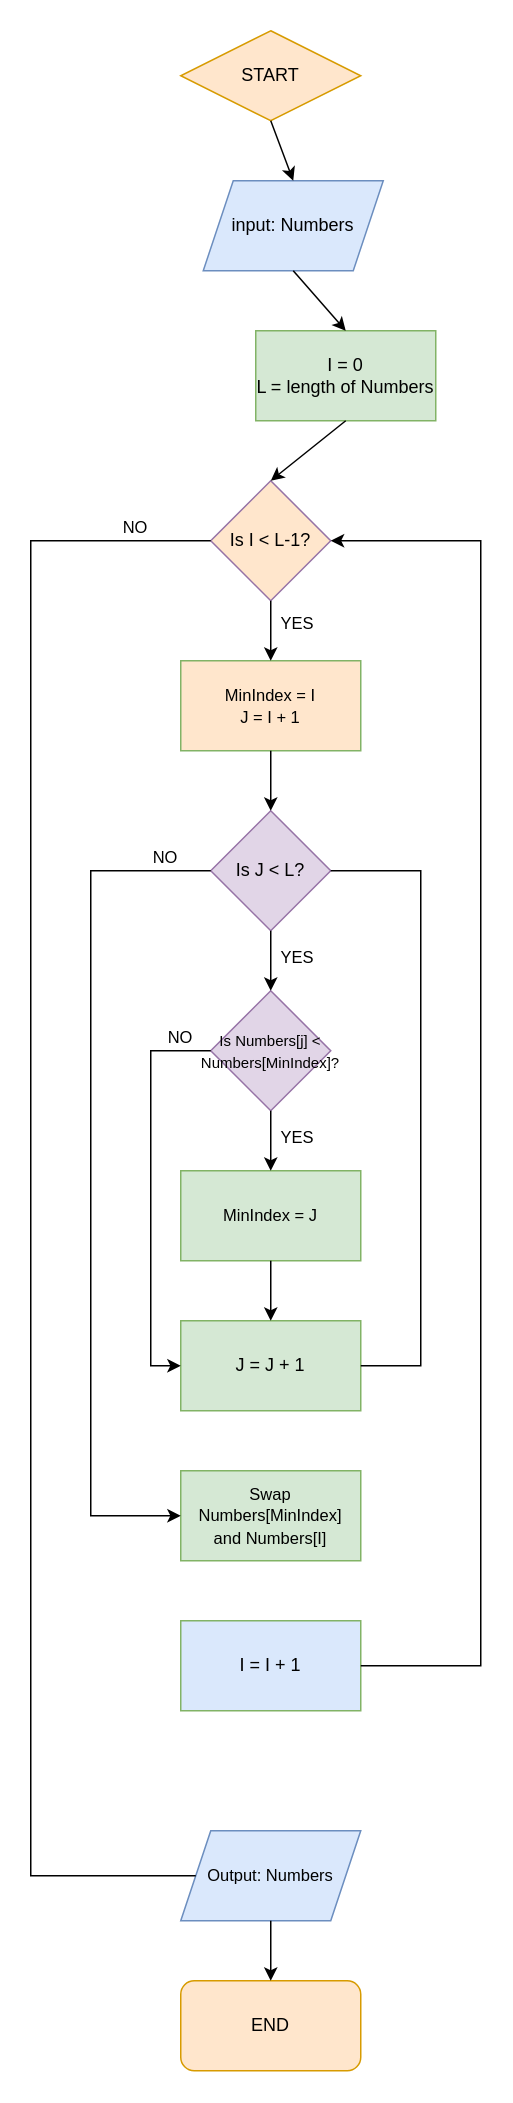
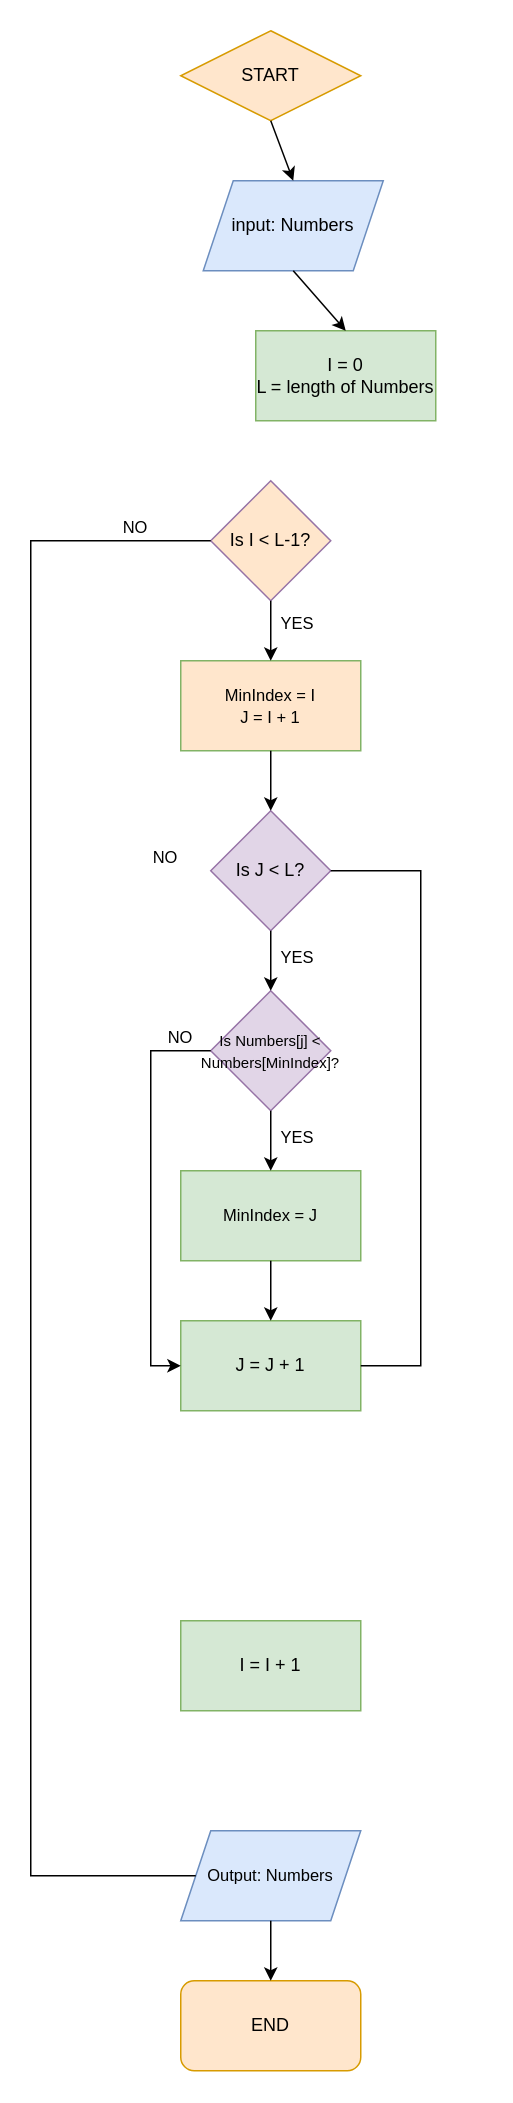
(312, 448) -> none
(481, 1094) -> none
(91, 1173) -> none
(271, 1516) -> none
(271, 1666) -> (271, 1666)
